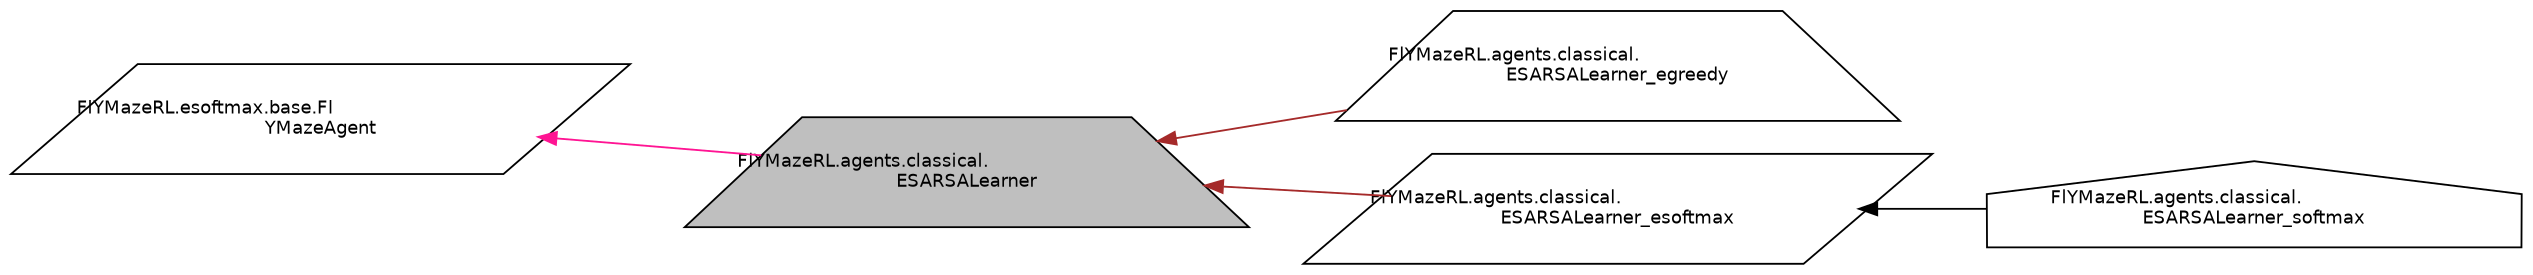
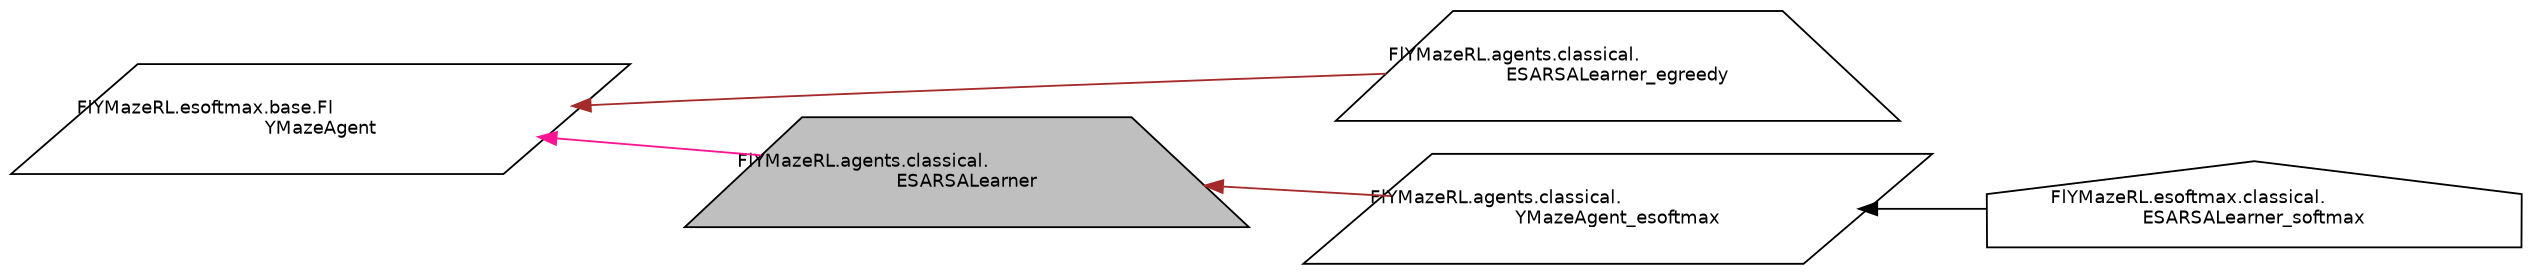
(1261, 124) -> (988, 88)
(1618, 209) -> (1618, 209)
(2254, 209) -> (2254, 209)
